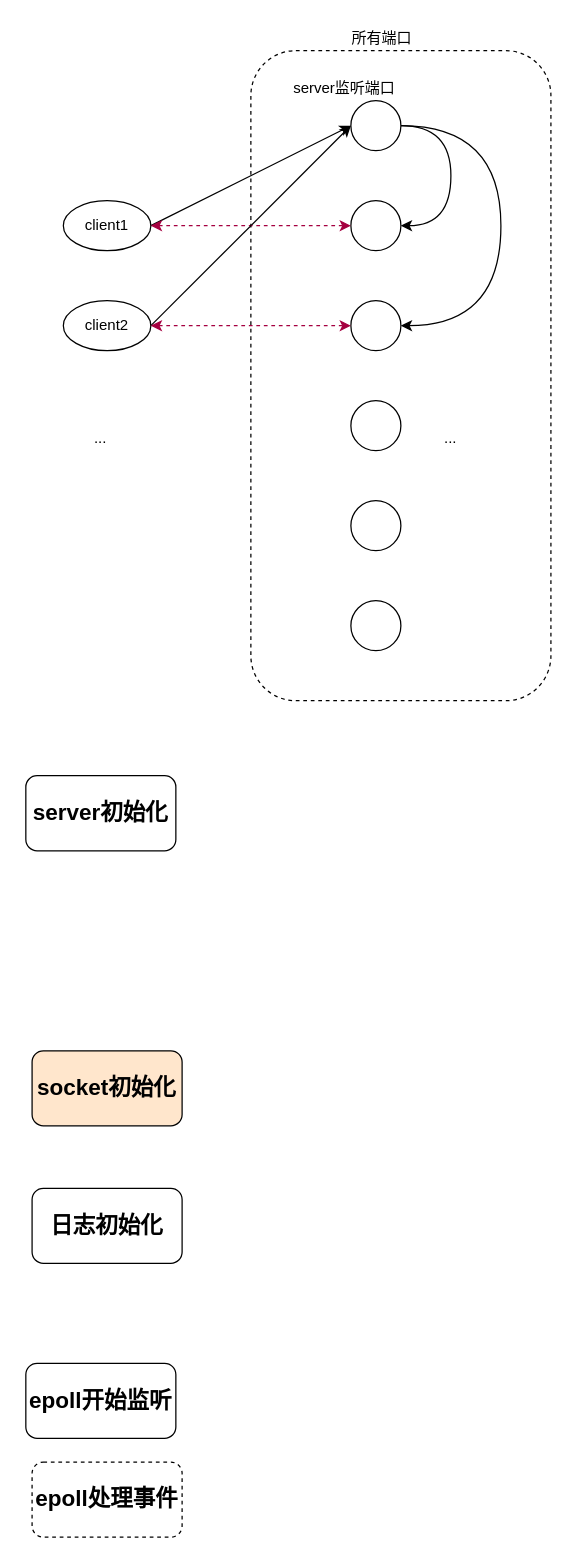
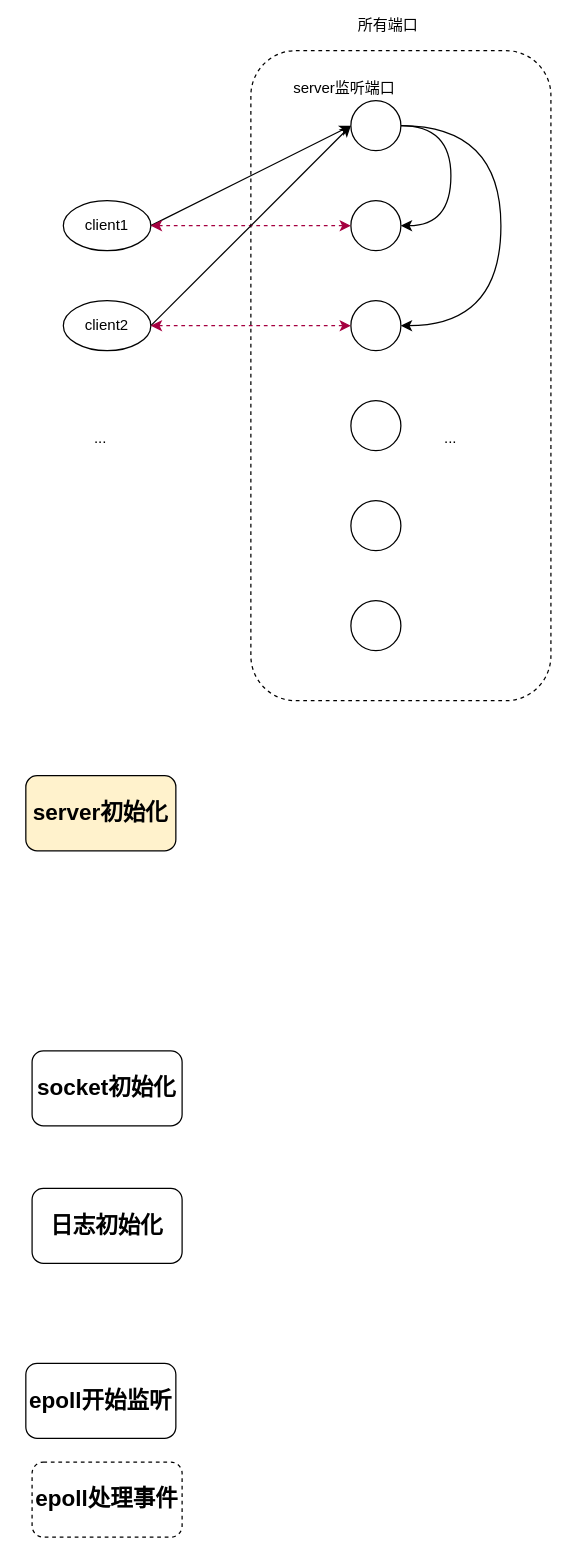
(382, 38) -> (388, 26)
(101, 813) -> (101, 813)
(107, 1088) -> (107, 1088)
